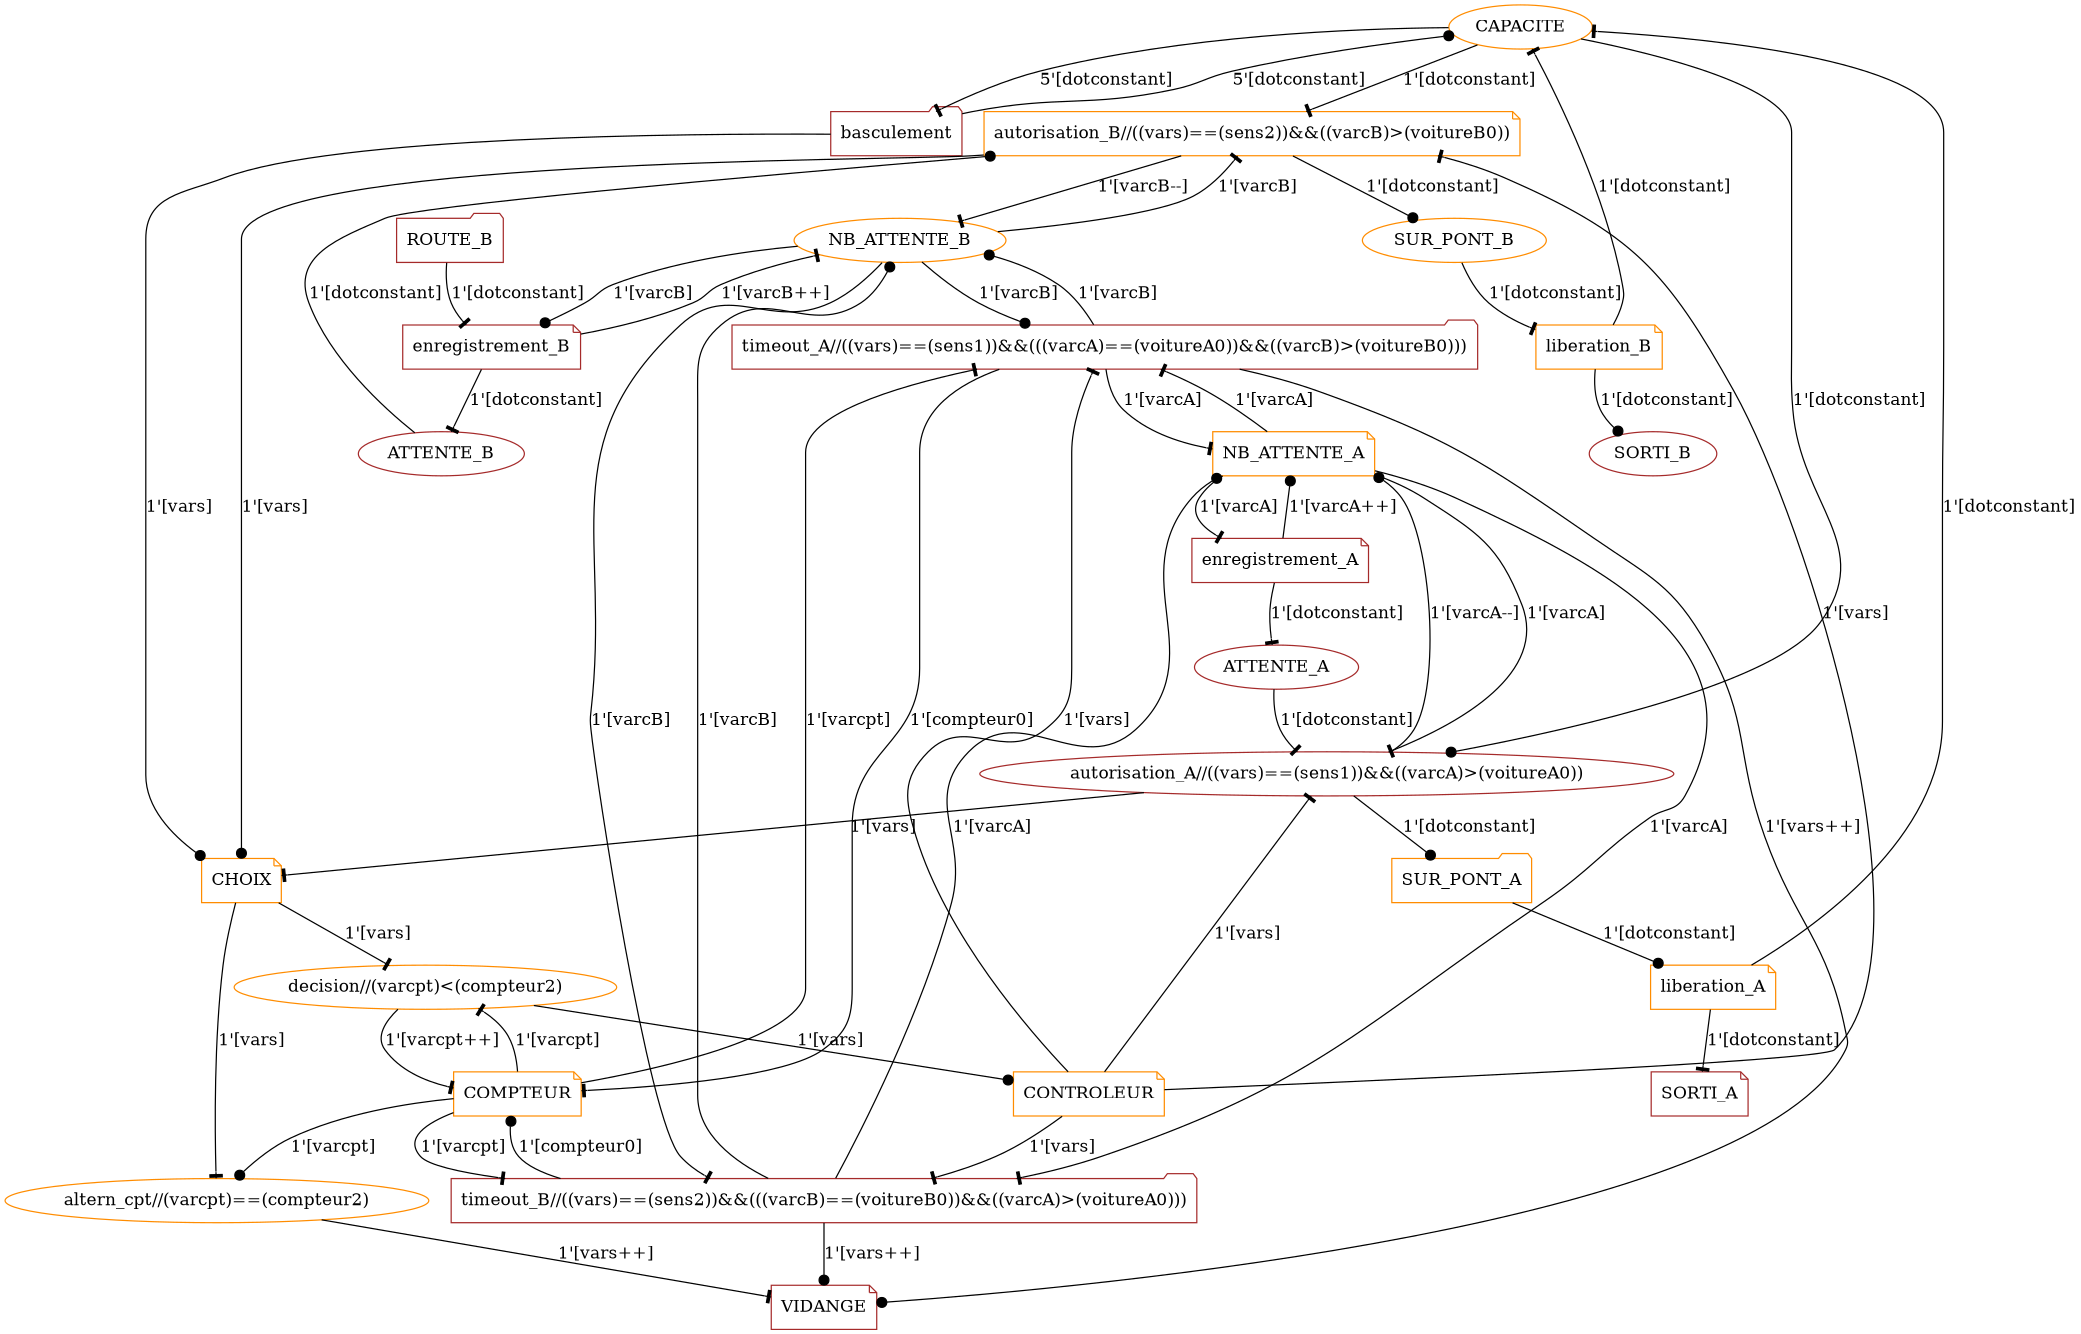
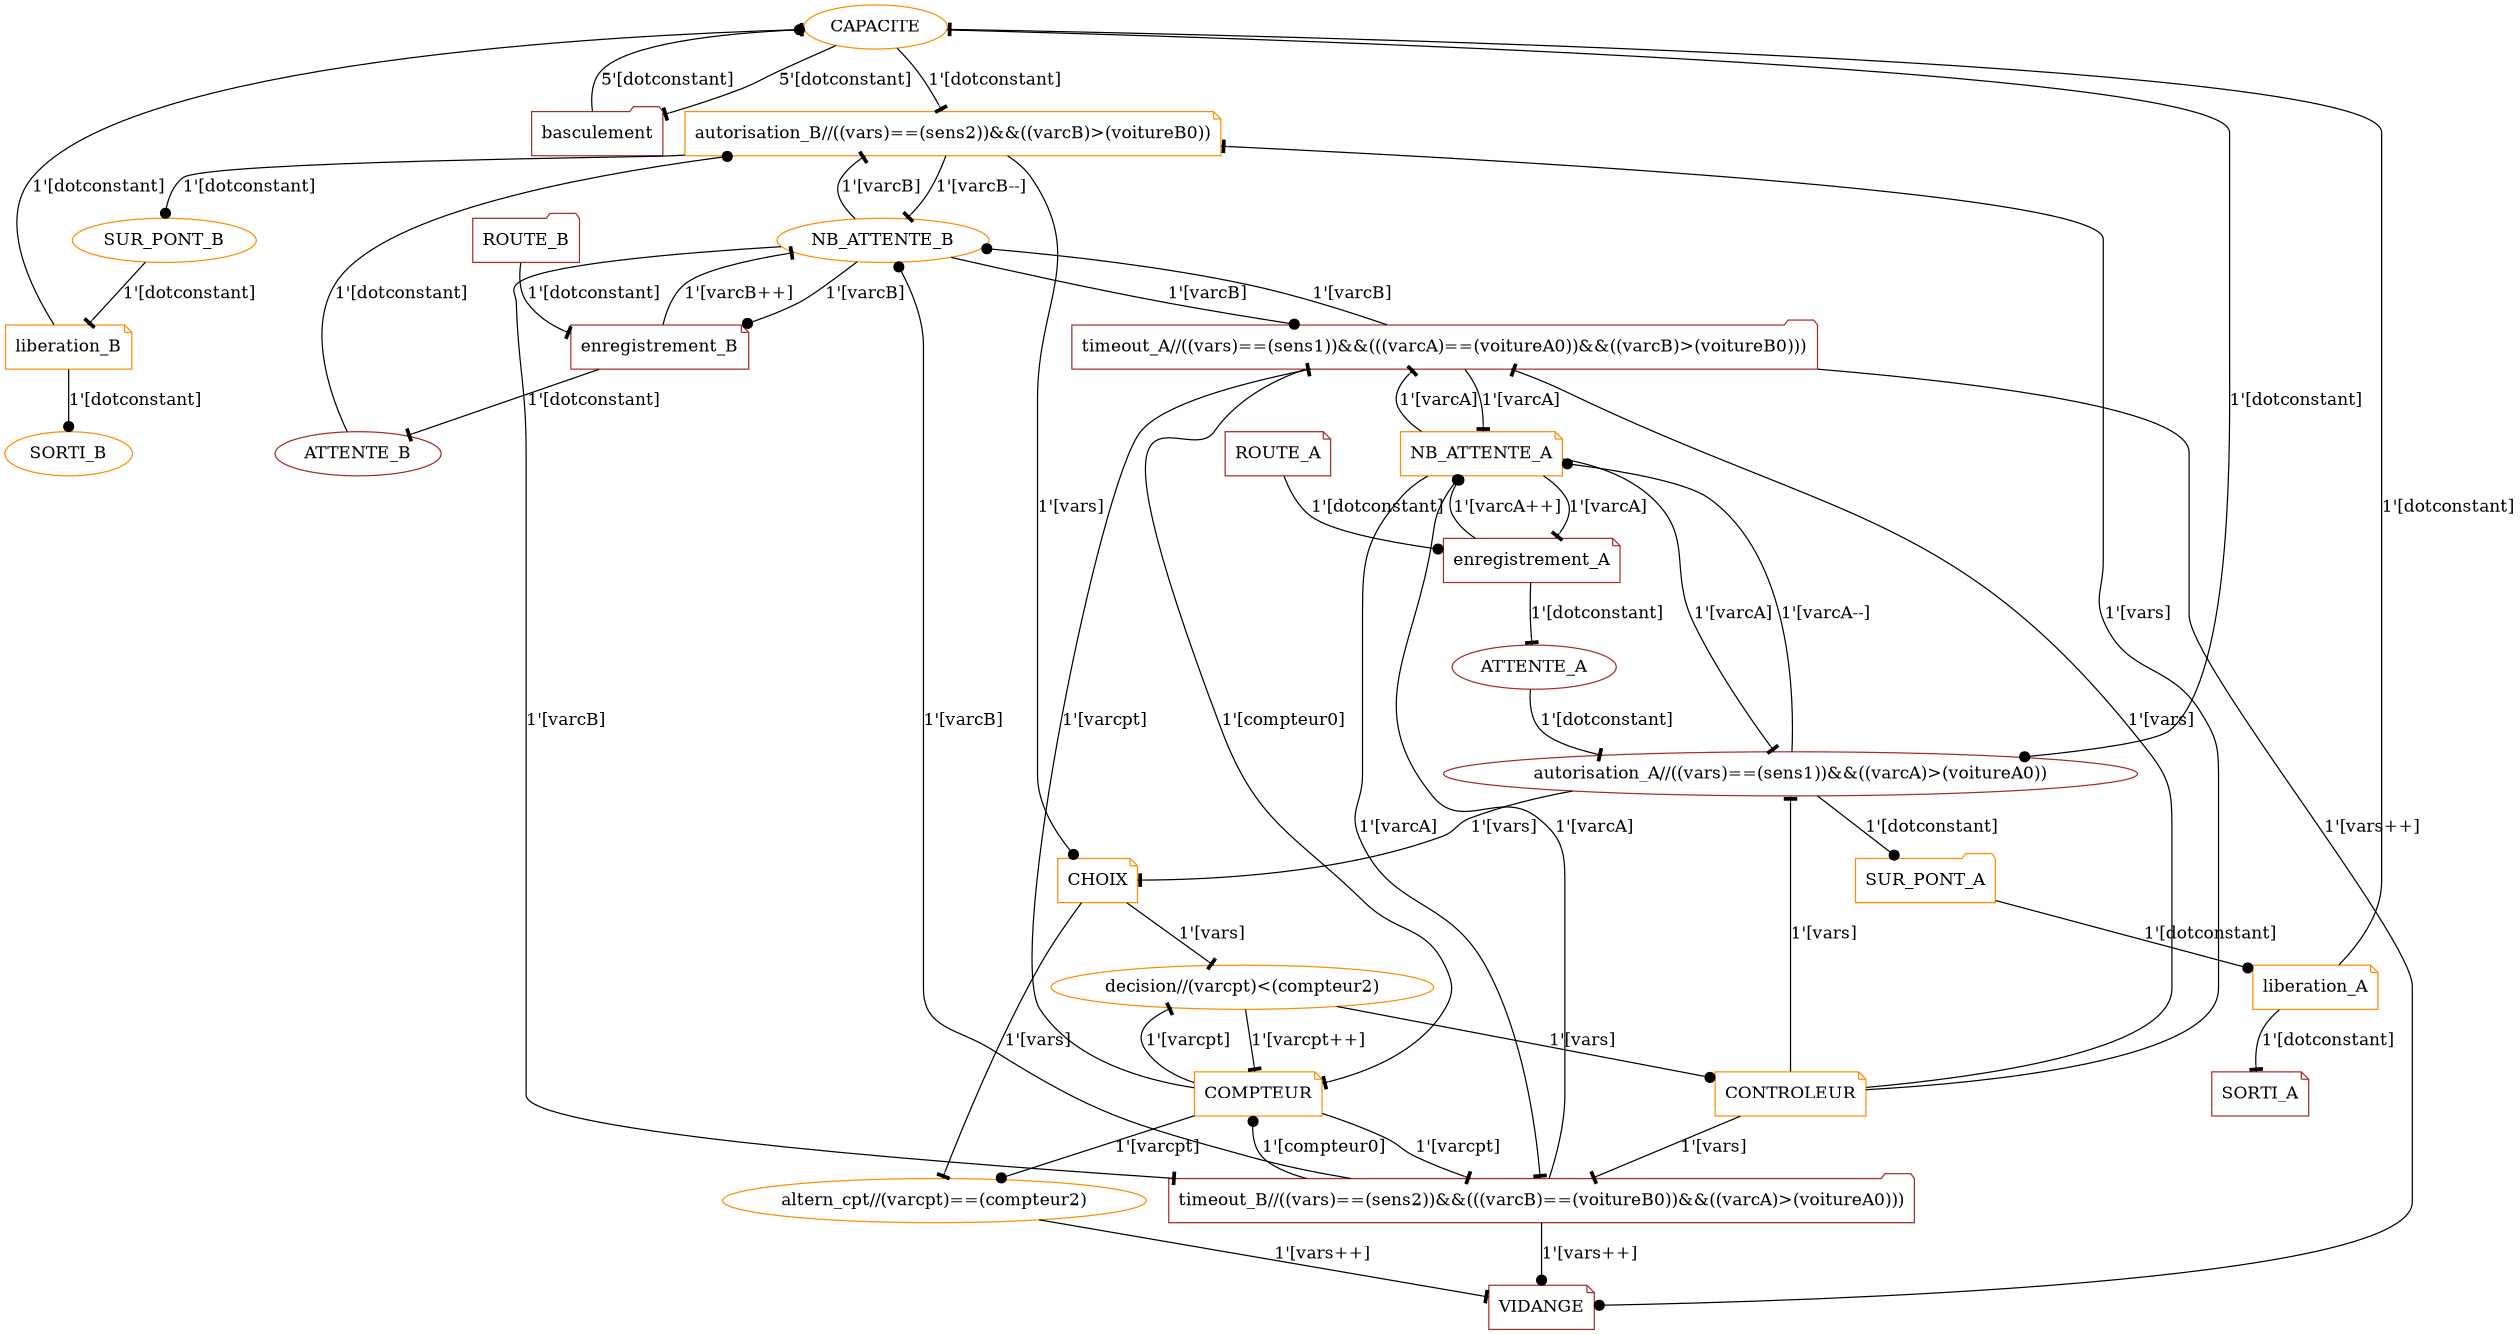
(164, 202) -> none
none -> (1278, 454)
(1653, 454) -> (69, 454)
